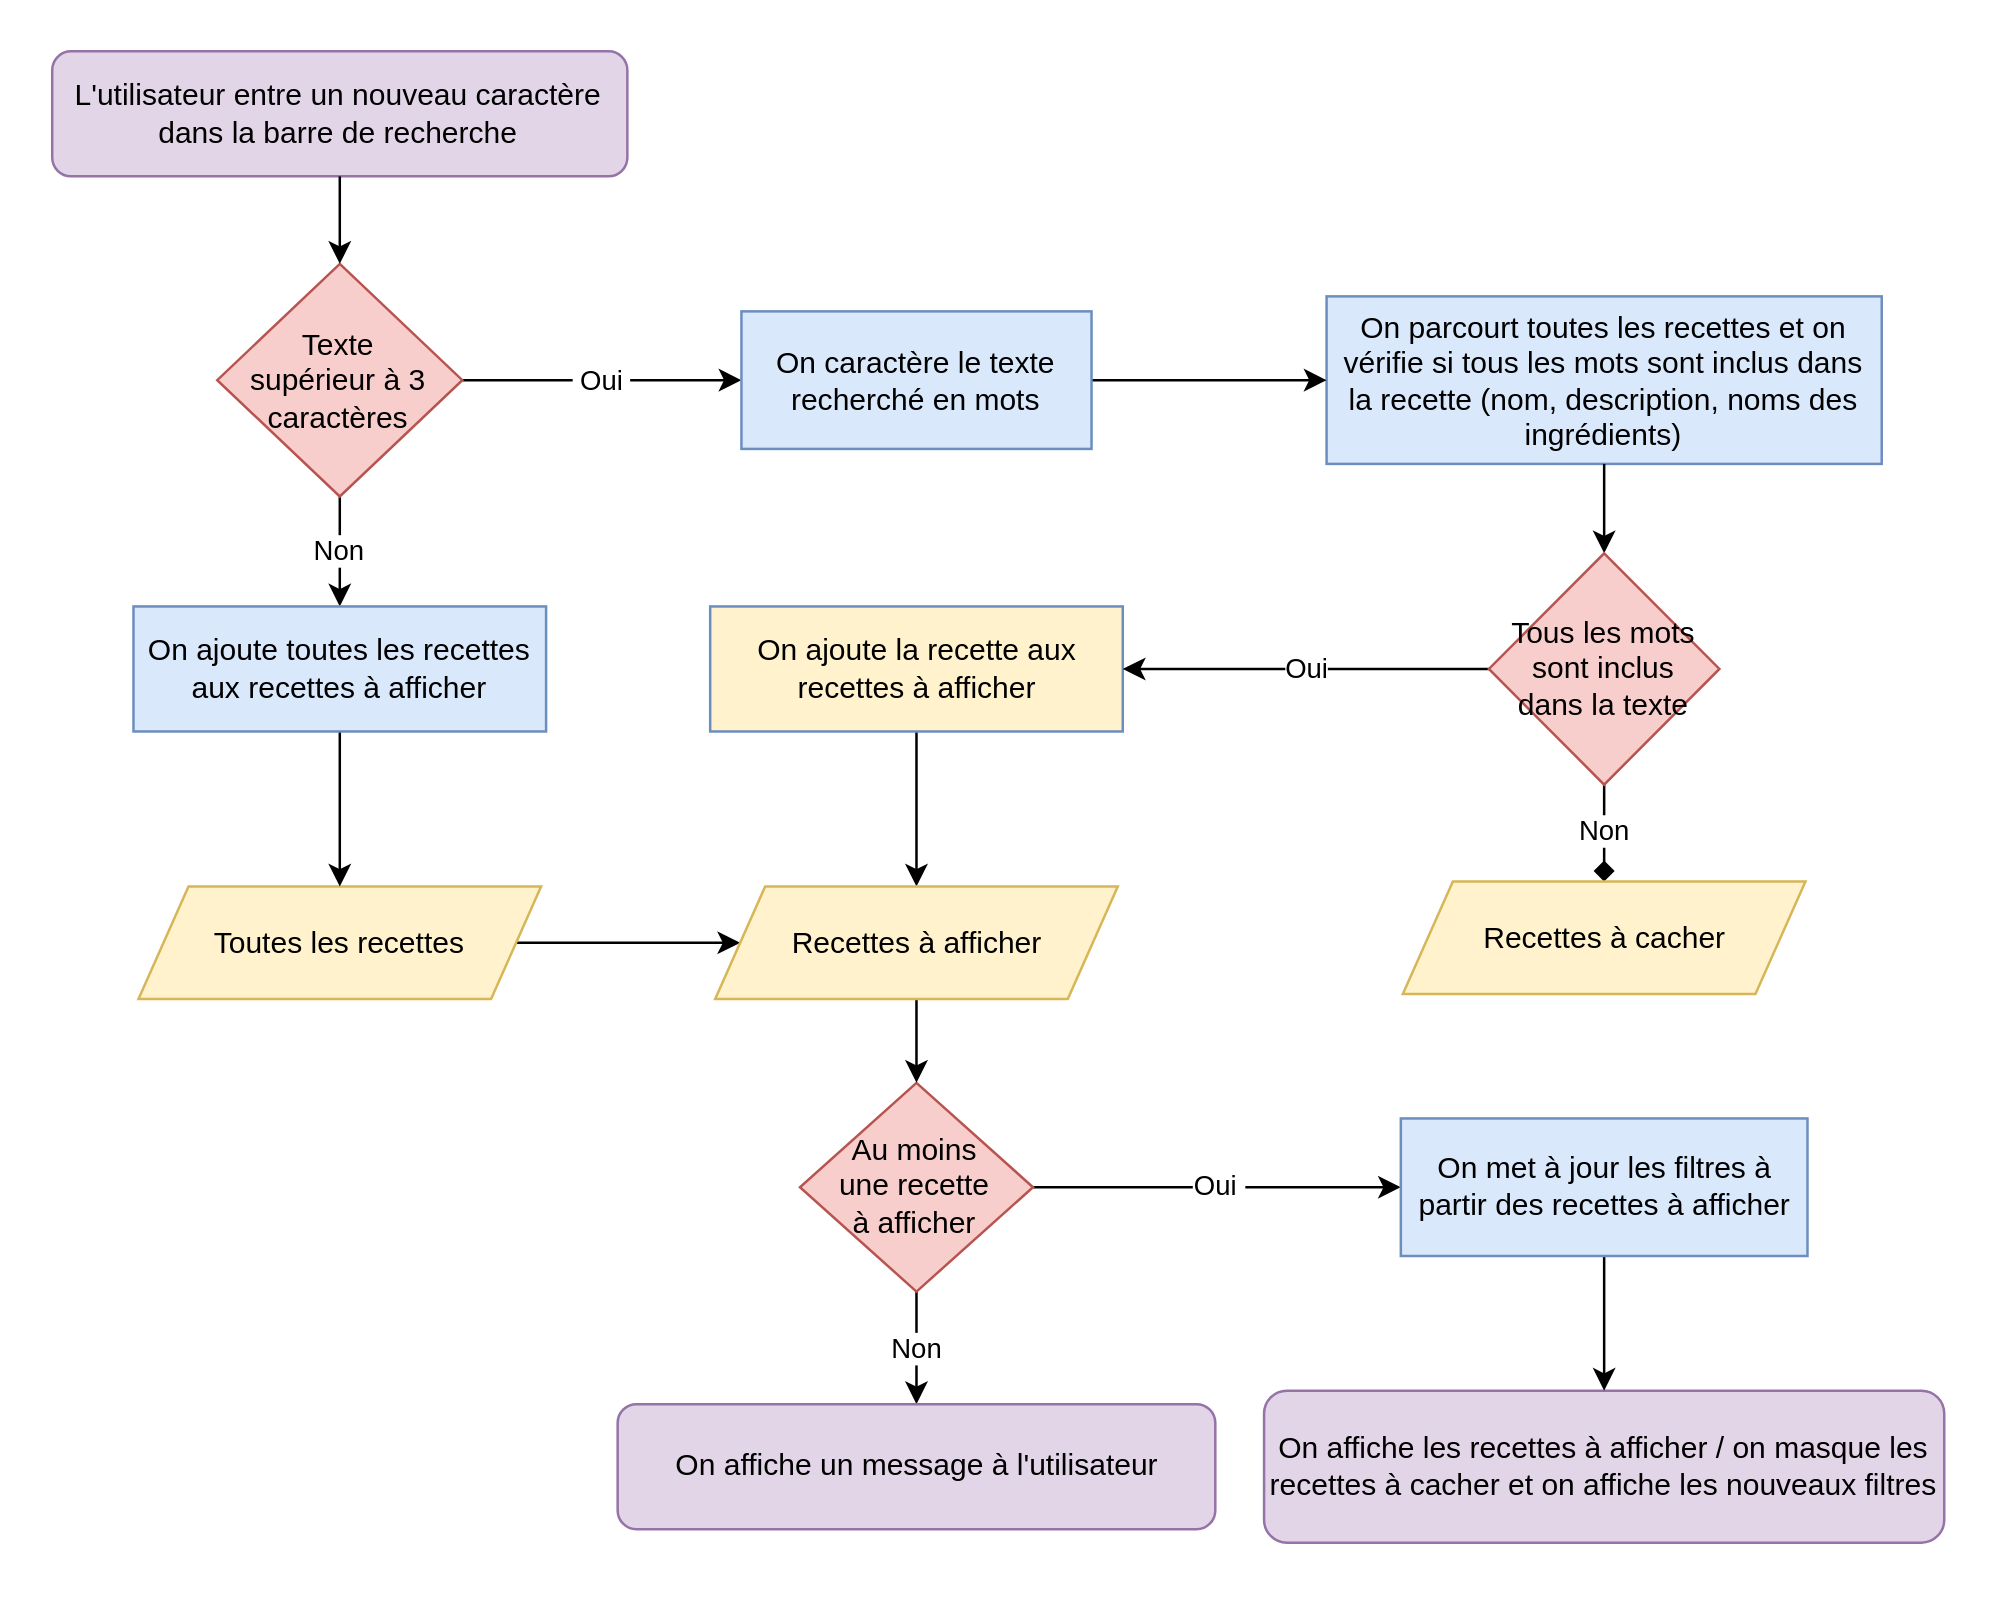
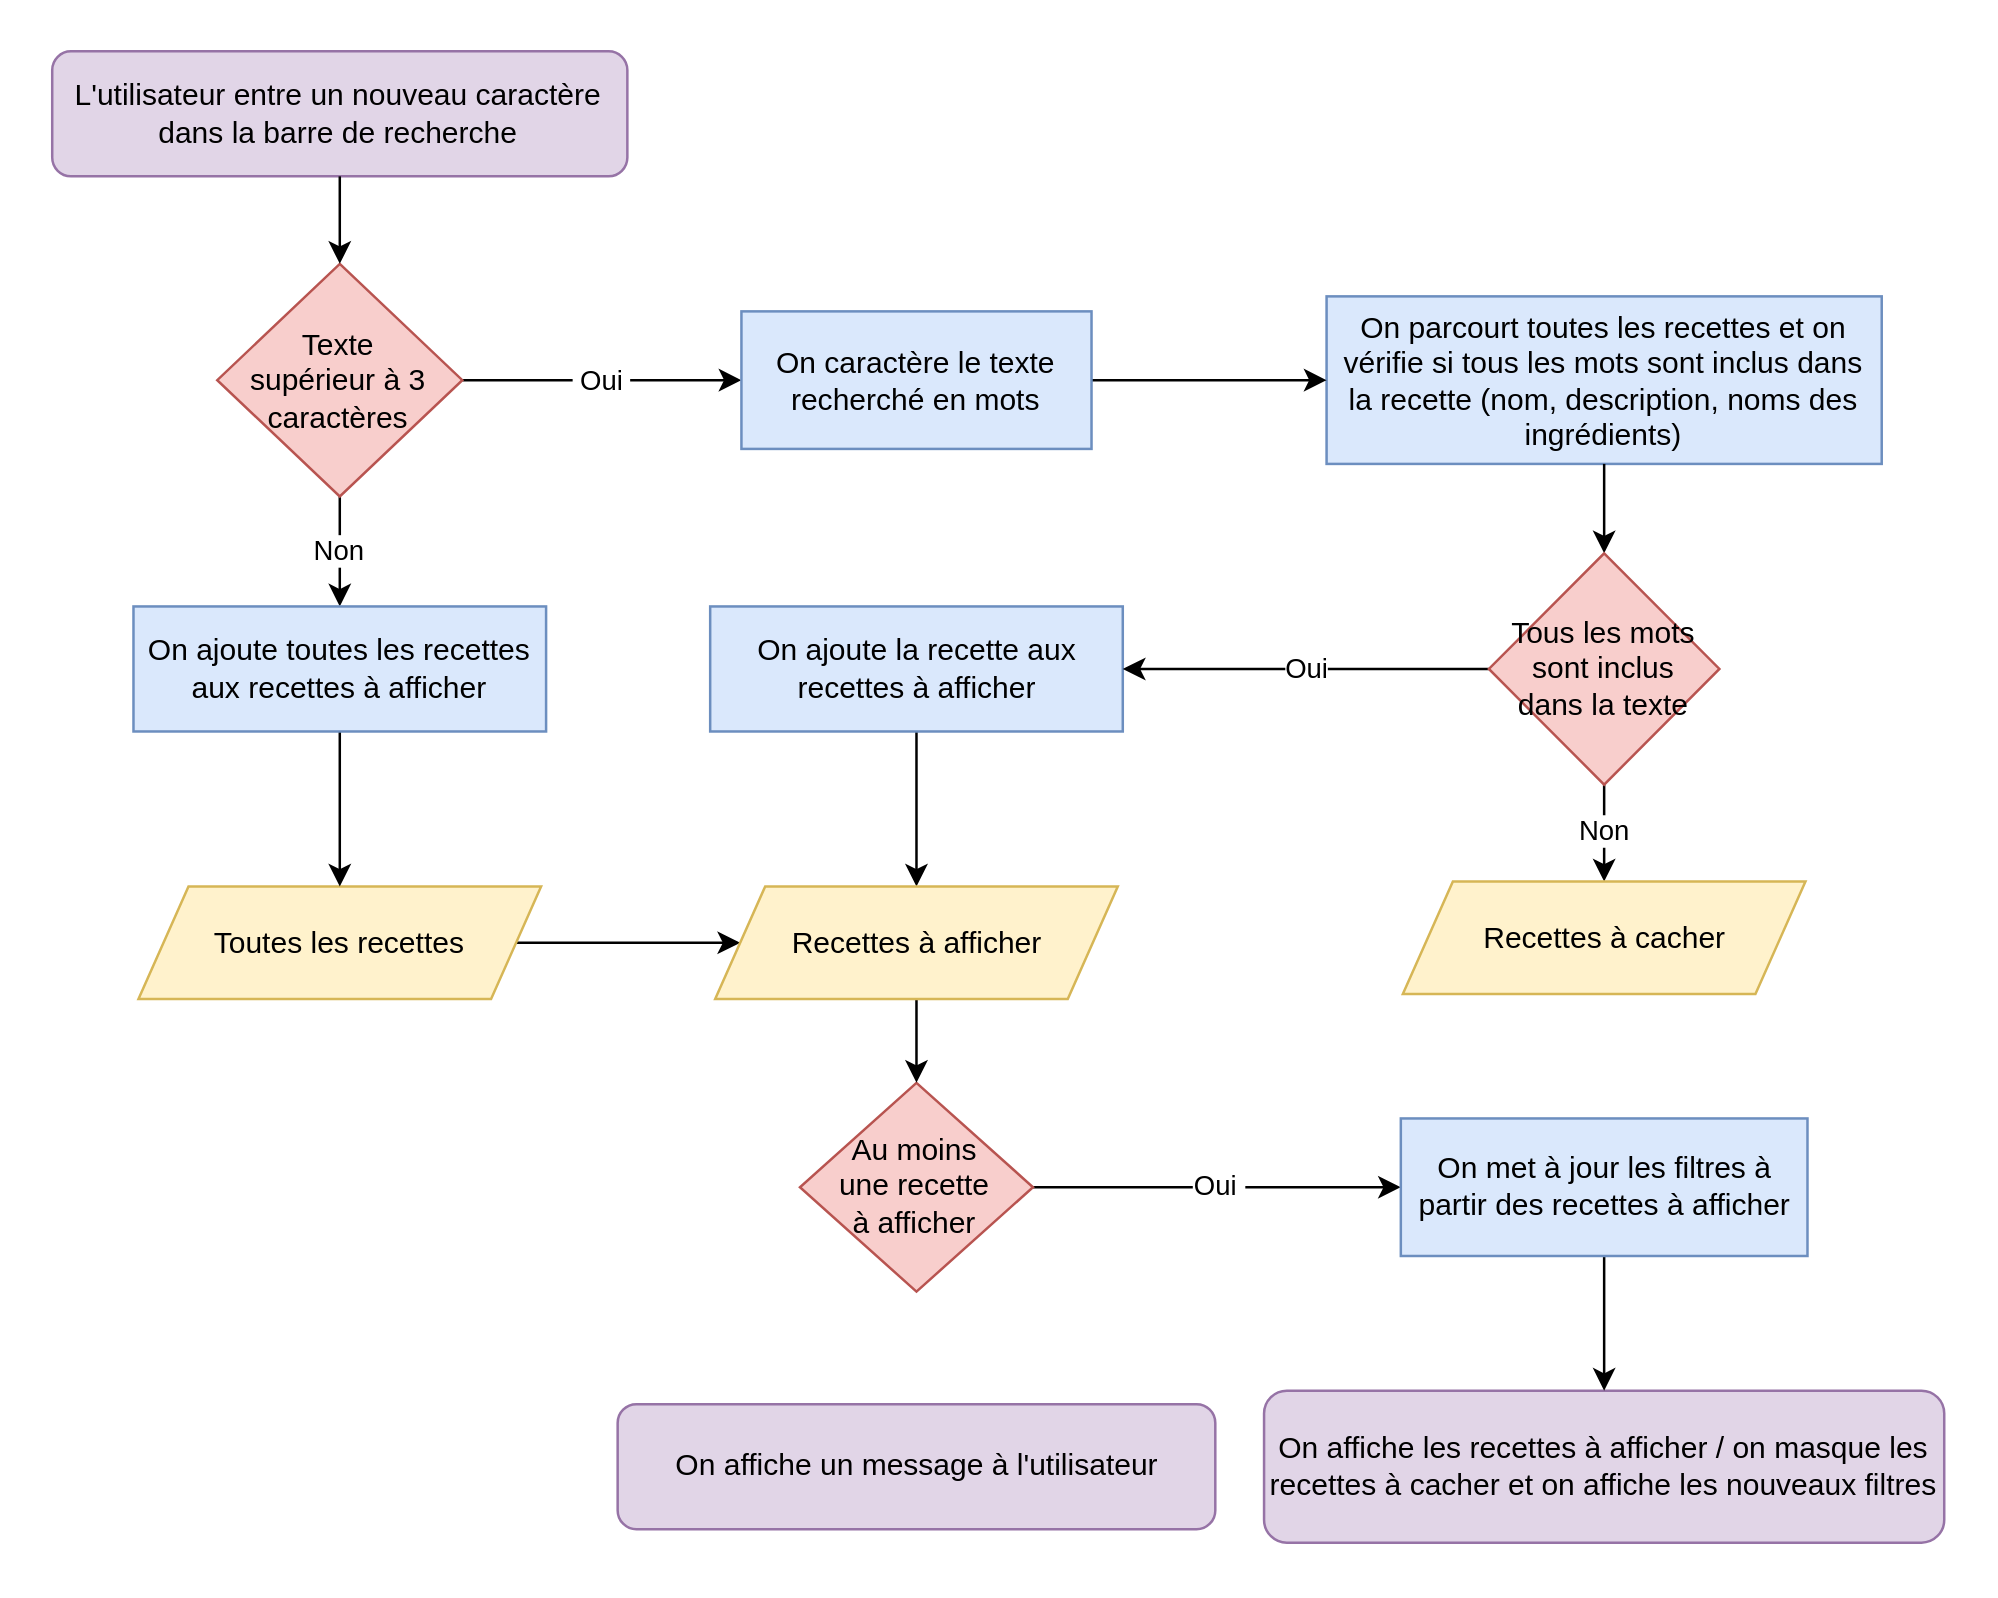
(916, 669) -> (916, 669)
(1604, 861) -> (1604, 862)
(916, 1341) -> none
